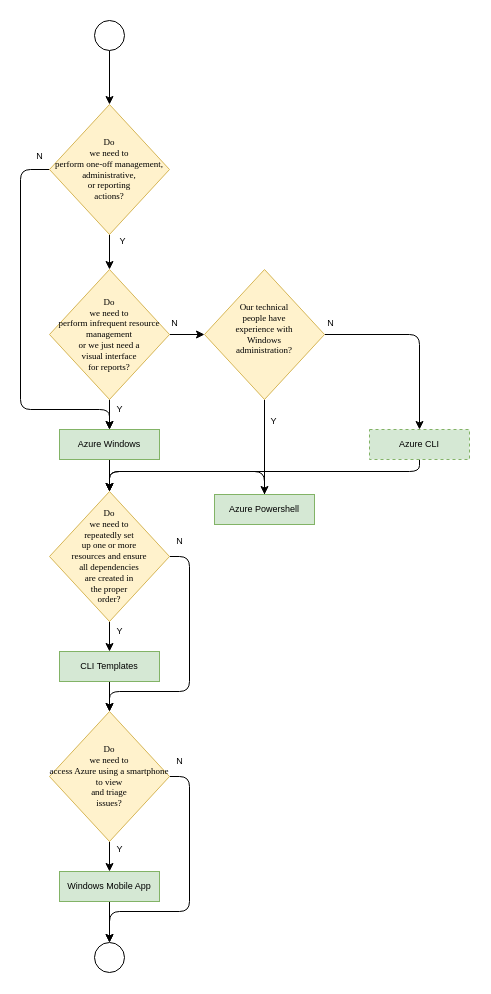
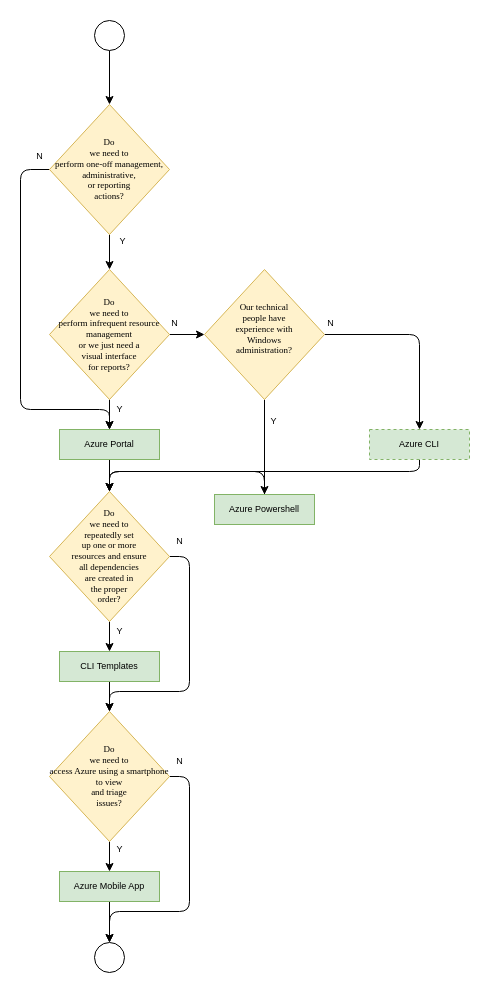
(110, 445) -> (110, 445)
(110, 887) -> (110, 887)
